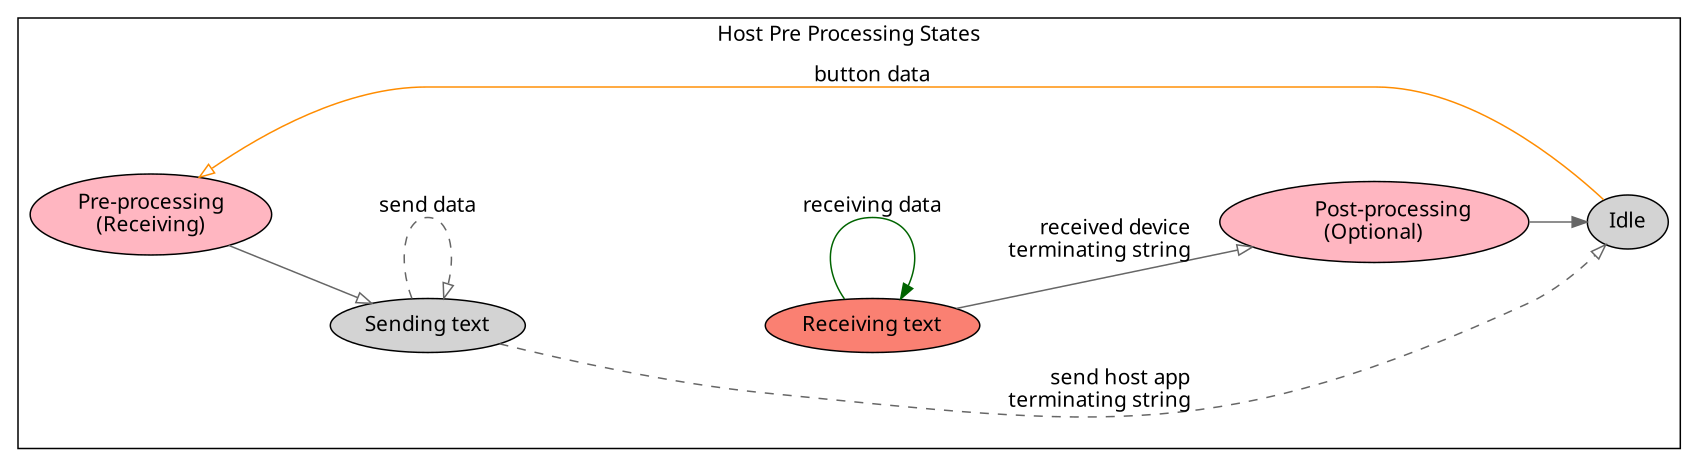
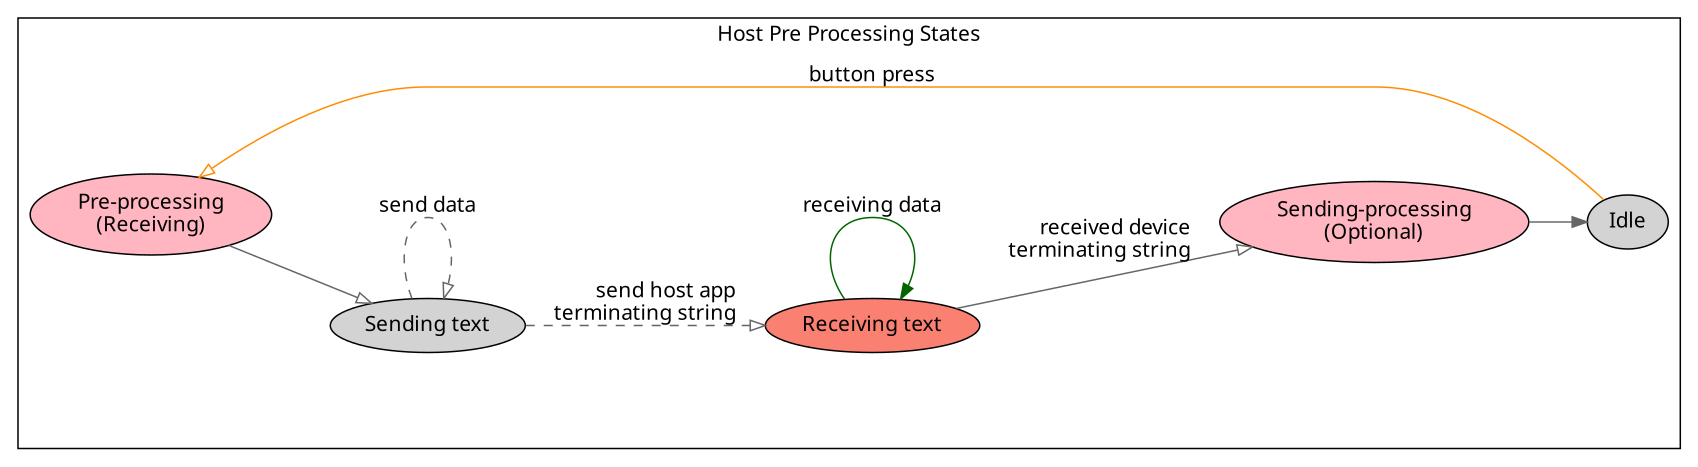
(873, 76) -> (873, 76)
(1374, 222) -> (1374, 222)
(1061, 416) -> (638, 326)
